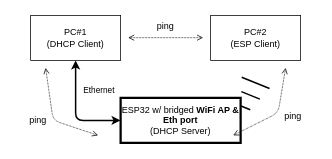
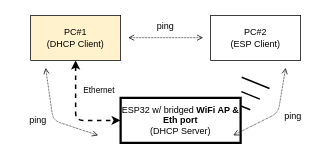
(75, 38) -> (75, 38)
(75, 111) -> (75, 111)
